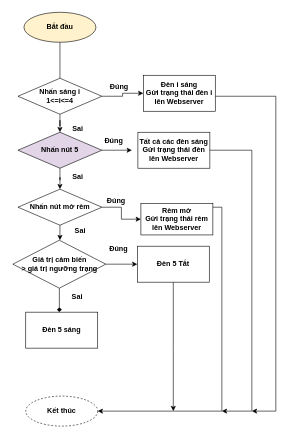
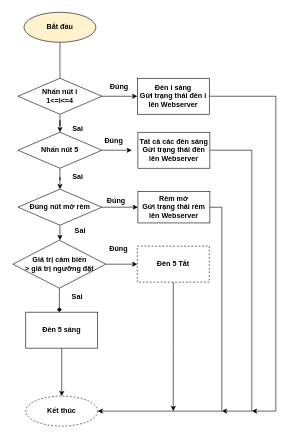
(179, 93) -> (173, 96)
(60, 96) -> (60, 96)
(60, 150) -> (60, 150)
(60, 207) -> (60, 207)
(177, 219) -> (174, 207)
(59, 264) -> (59, 264)
(173, 264) -> (173, 264)
none -> (62, 390)
